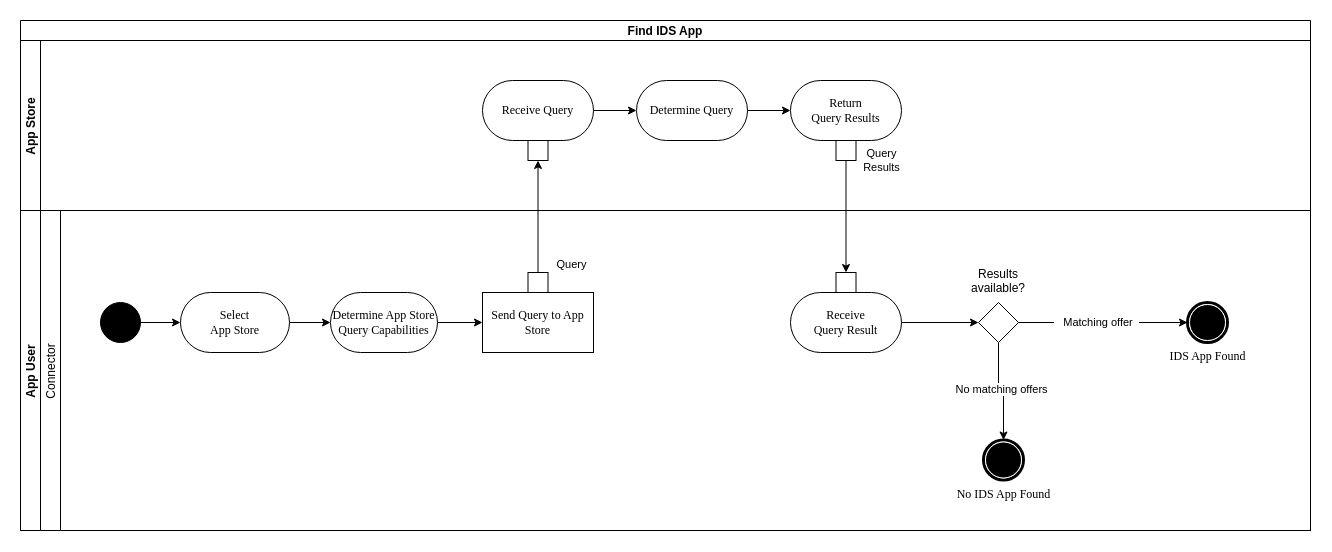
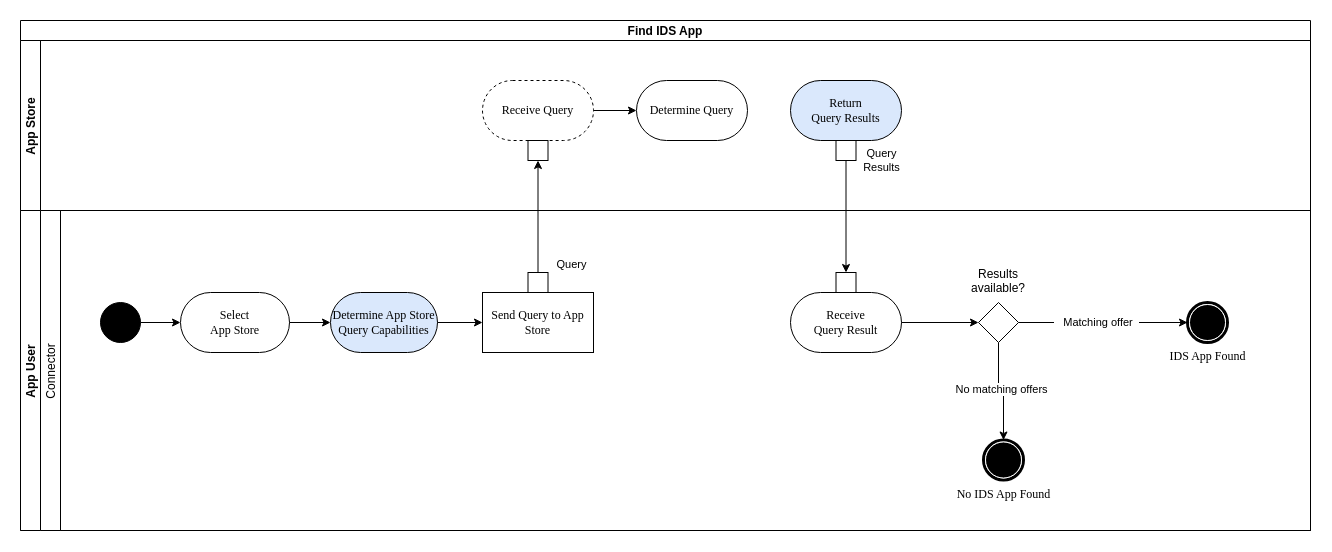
(538, 111) -> (538, 111)
(766, 111) -> none
(846, 111) -> (846, 111)
(384, 323) -> (384, 323)
